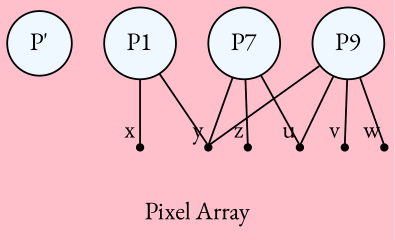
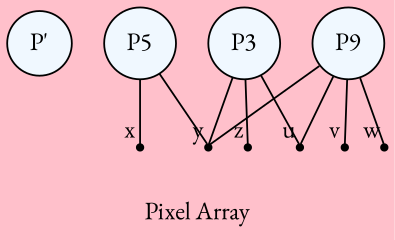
(140, 43) -> (140, 43)
(244, 43) -> (244, 43)
